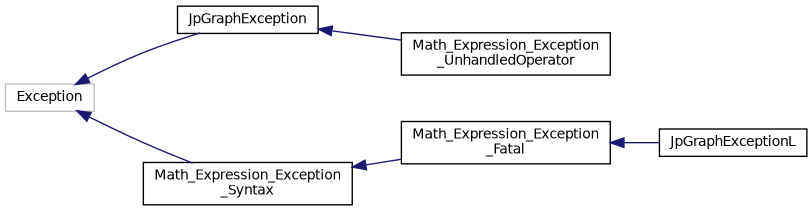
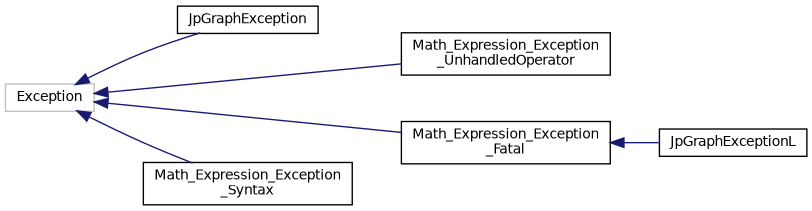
(367, 36) -> (255, 78)
(383, 162) -> (255, 118)
